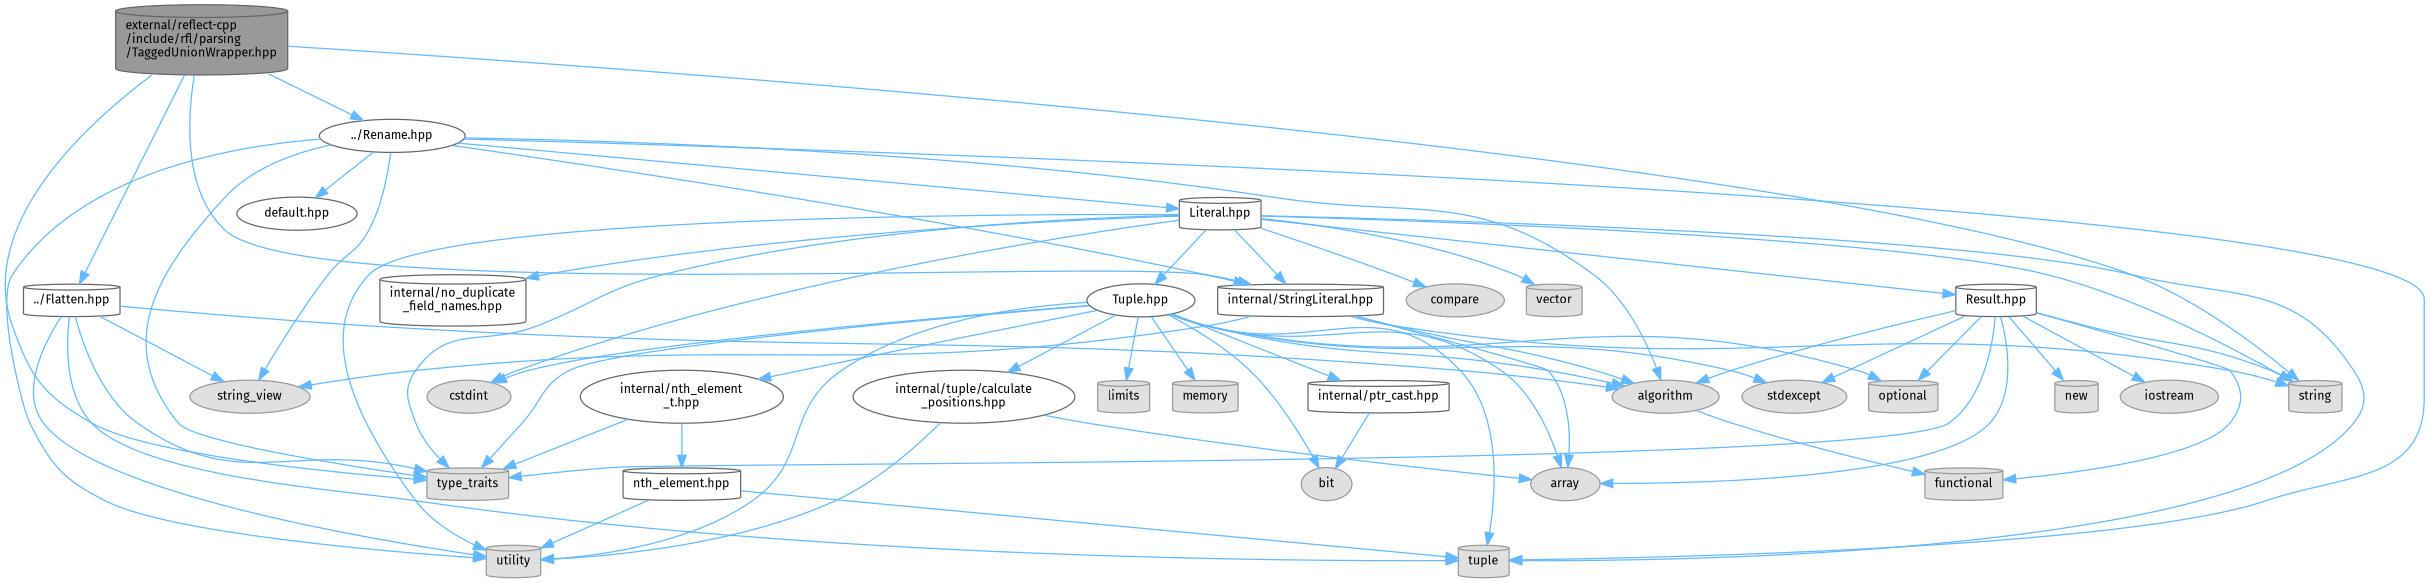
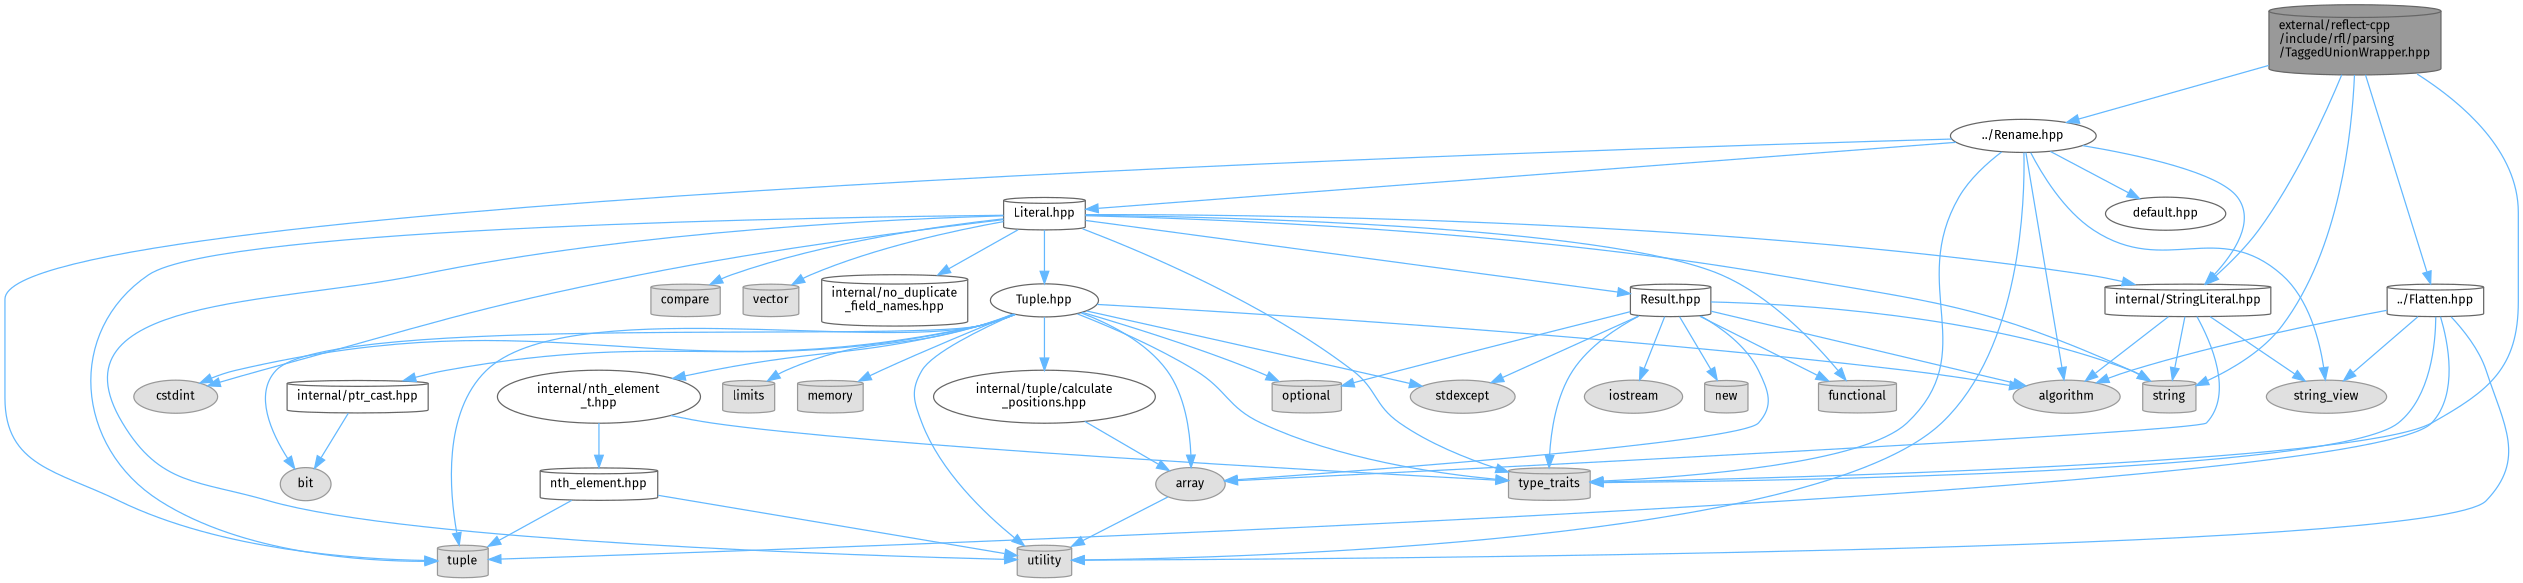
(1455, 300) -> (686, 300)
(1820, 448) -> (1481, 233)
(761, 527) -> (1125, 519)
